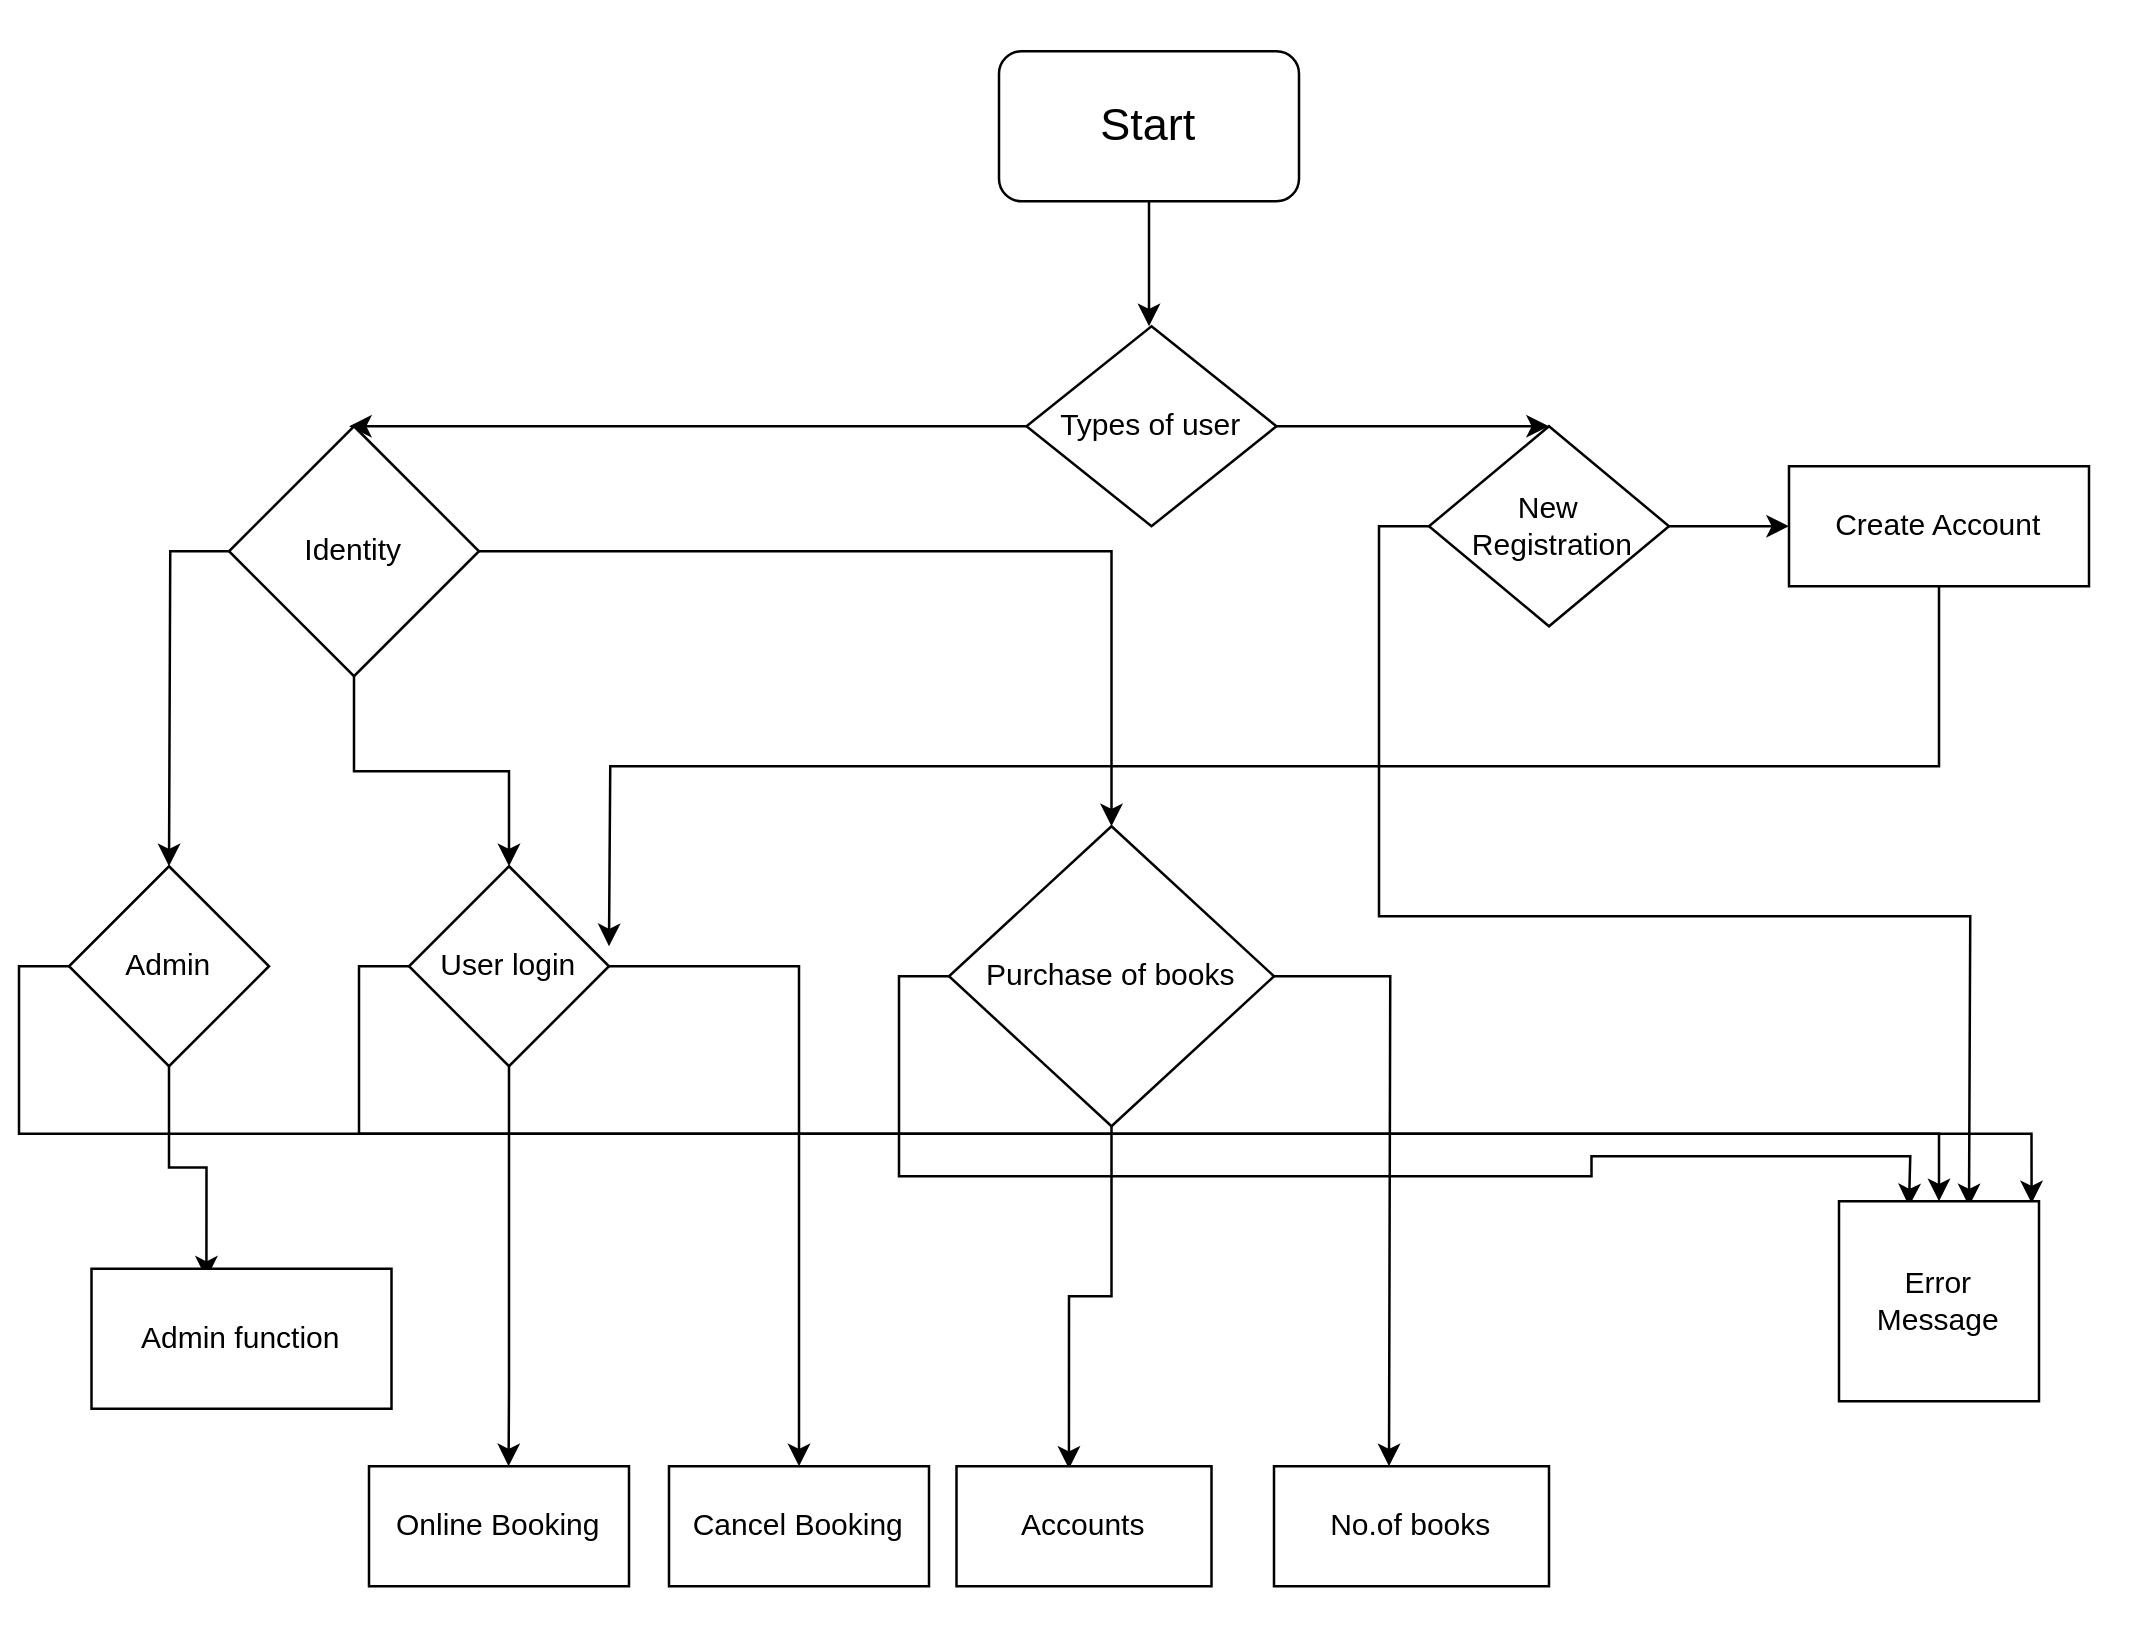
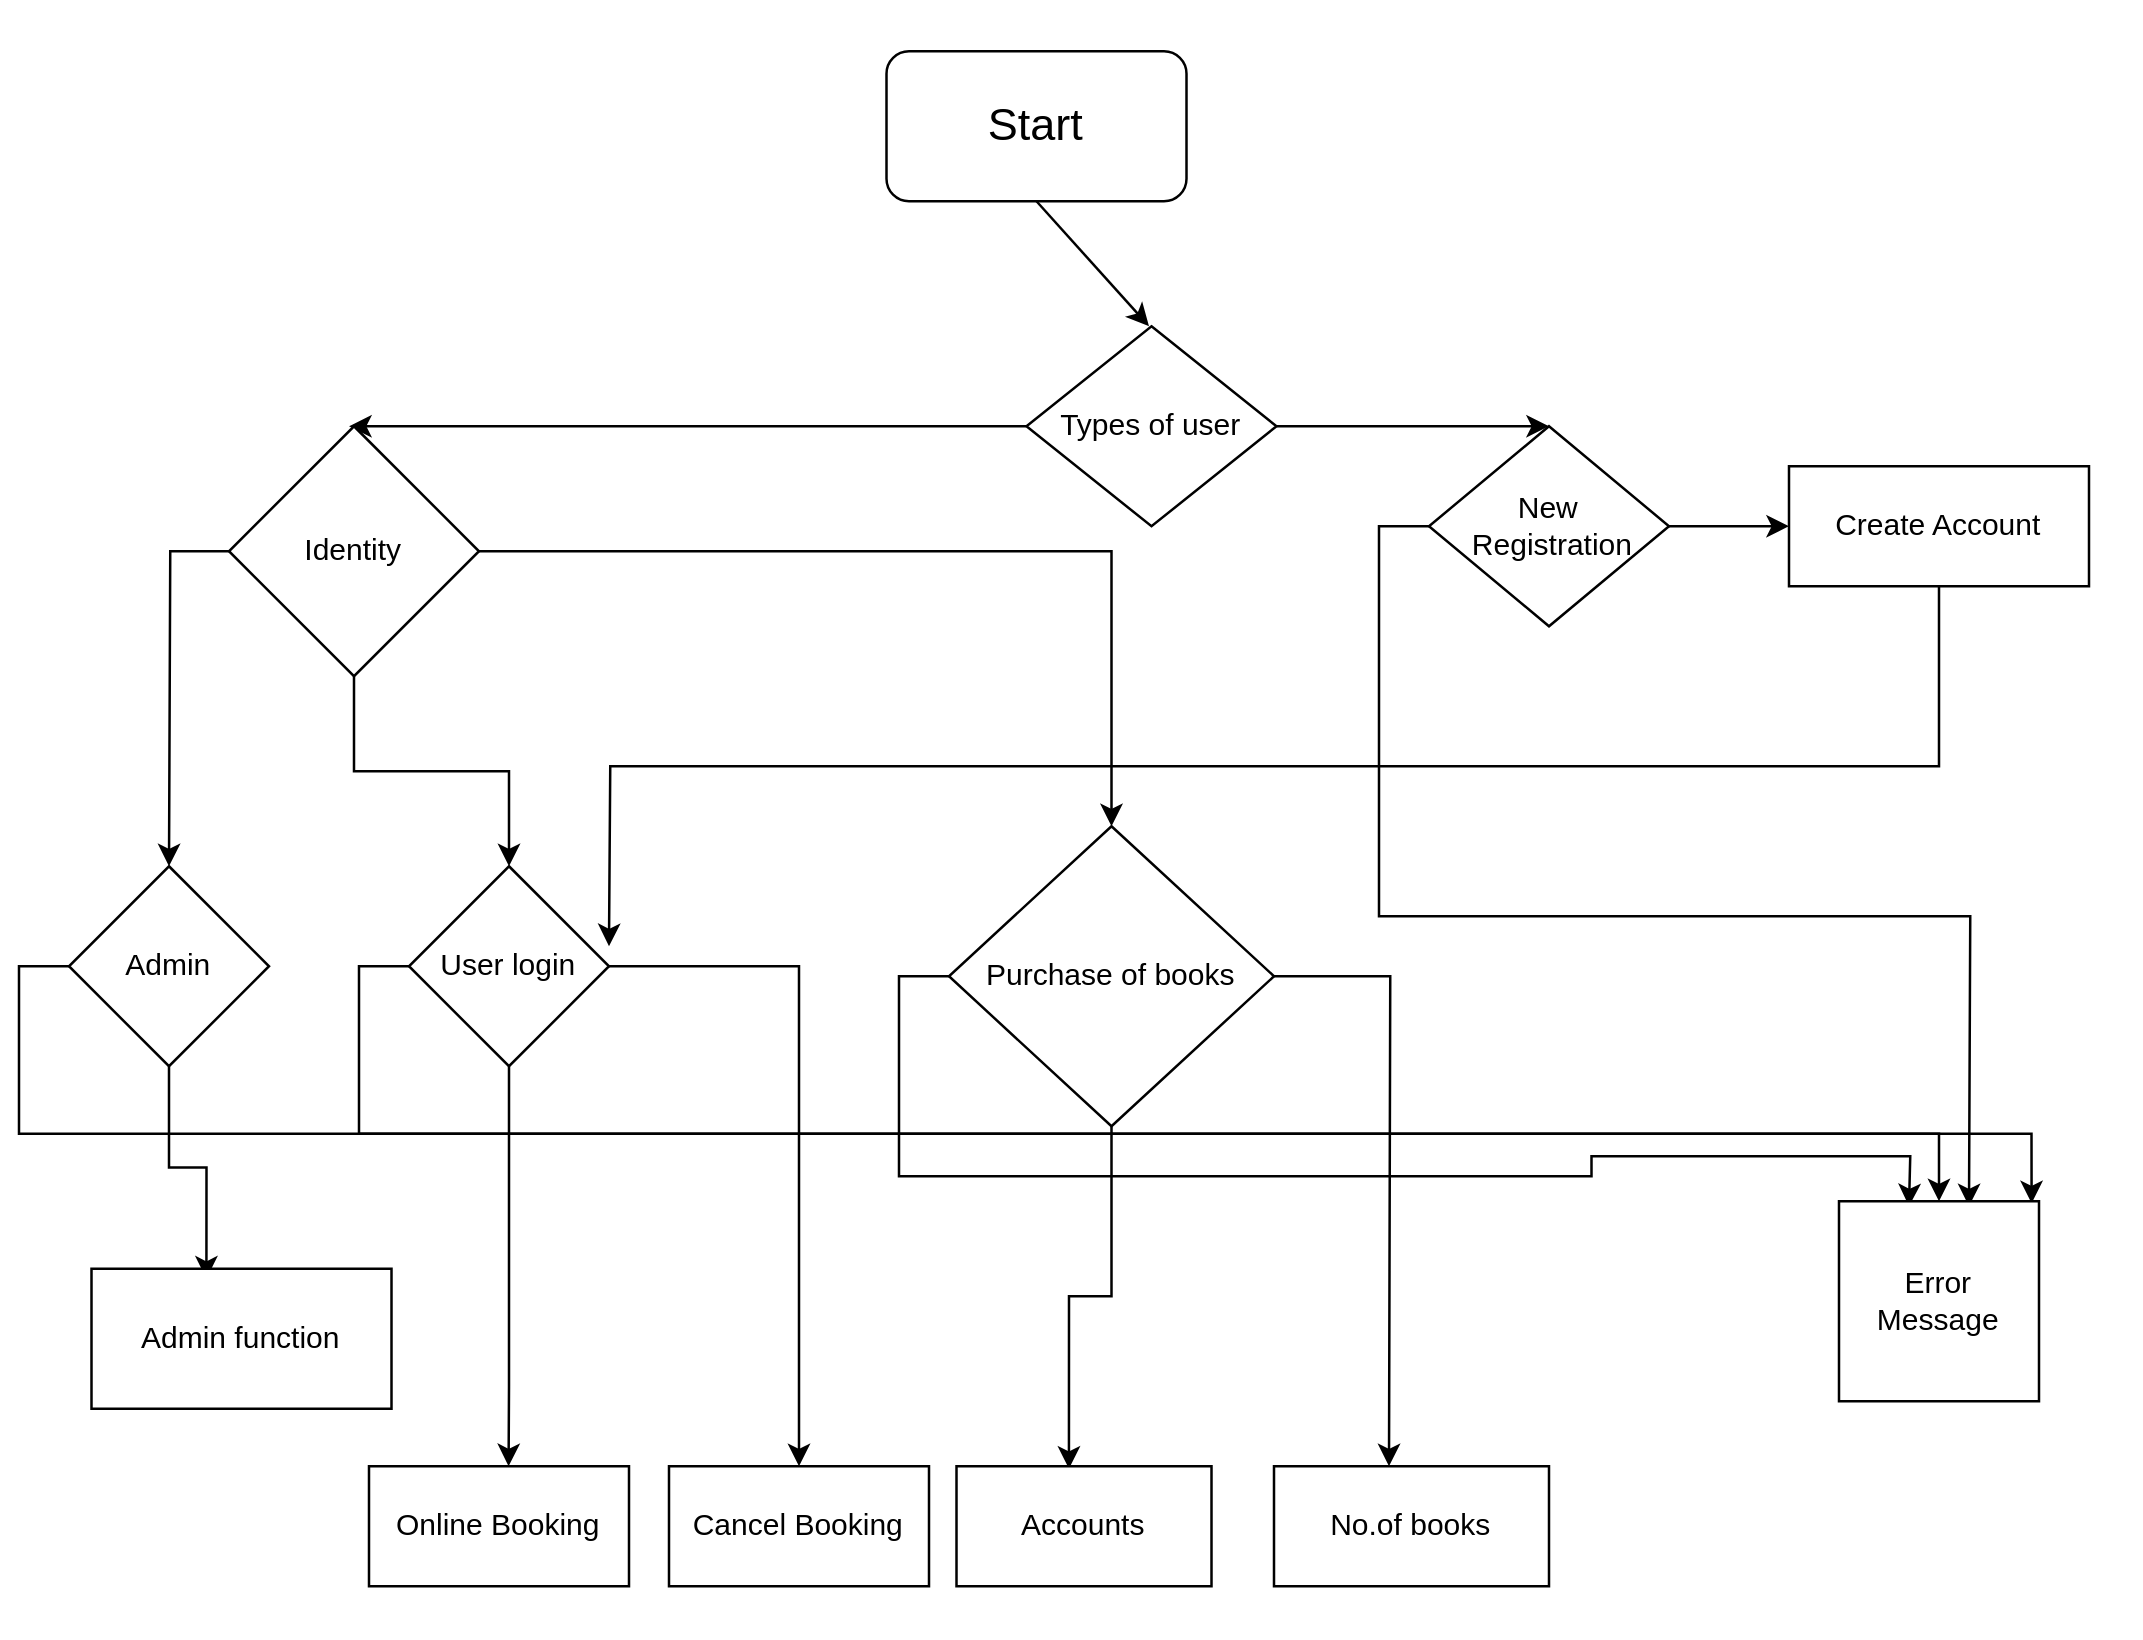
(1149, 126) -> (1036, 126)
